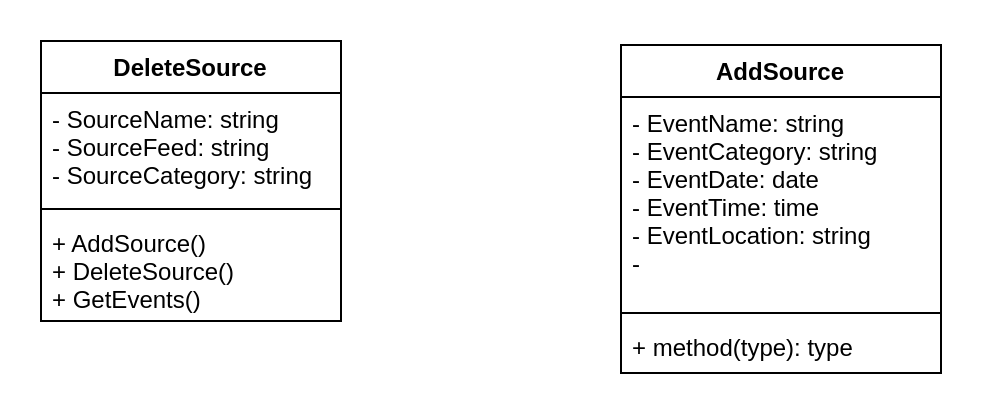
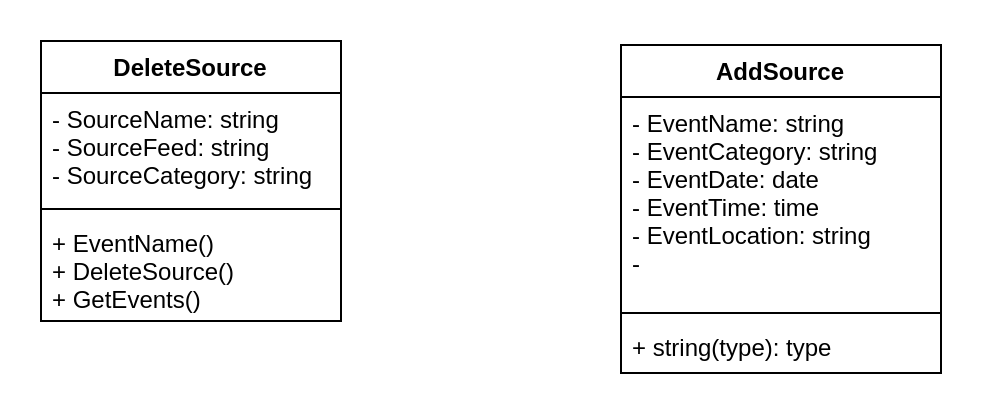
(136, 244) -> (136, 244)
(757, 348) -> (754, 348)
